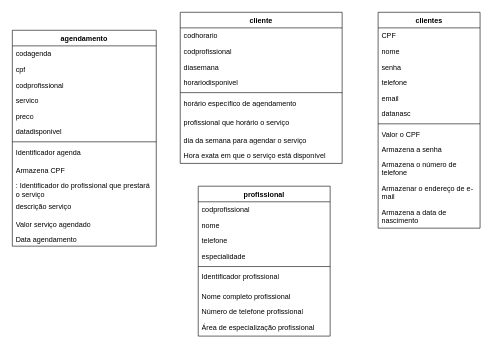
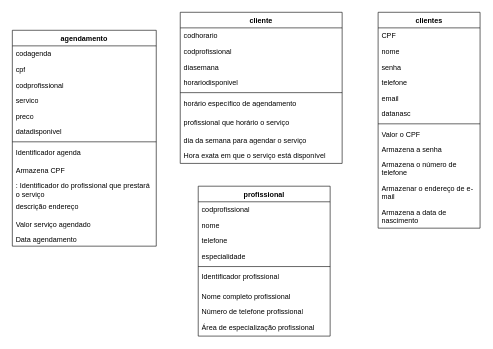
(47, 207) -> (50, 207)
